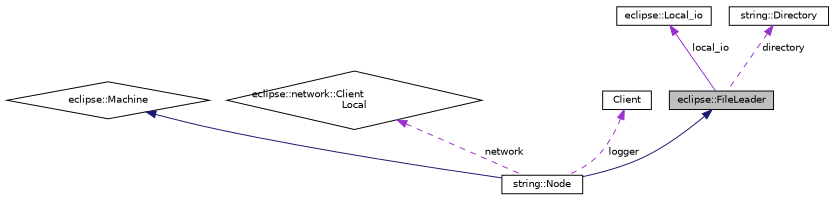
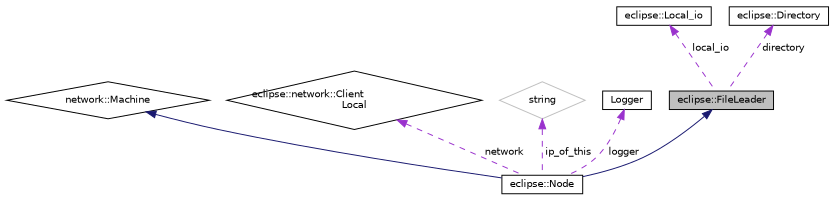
(779, 16) -> (779, 16)
(696, 62) -> (696, 62)
(108, 100) -> (108, 100)
none -> (542, 100)
(627, 100) -> (627, 100)
(542, 184) -> (542, 184)
